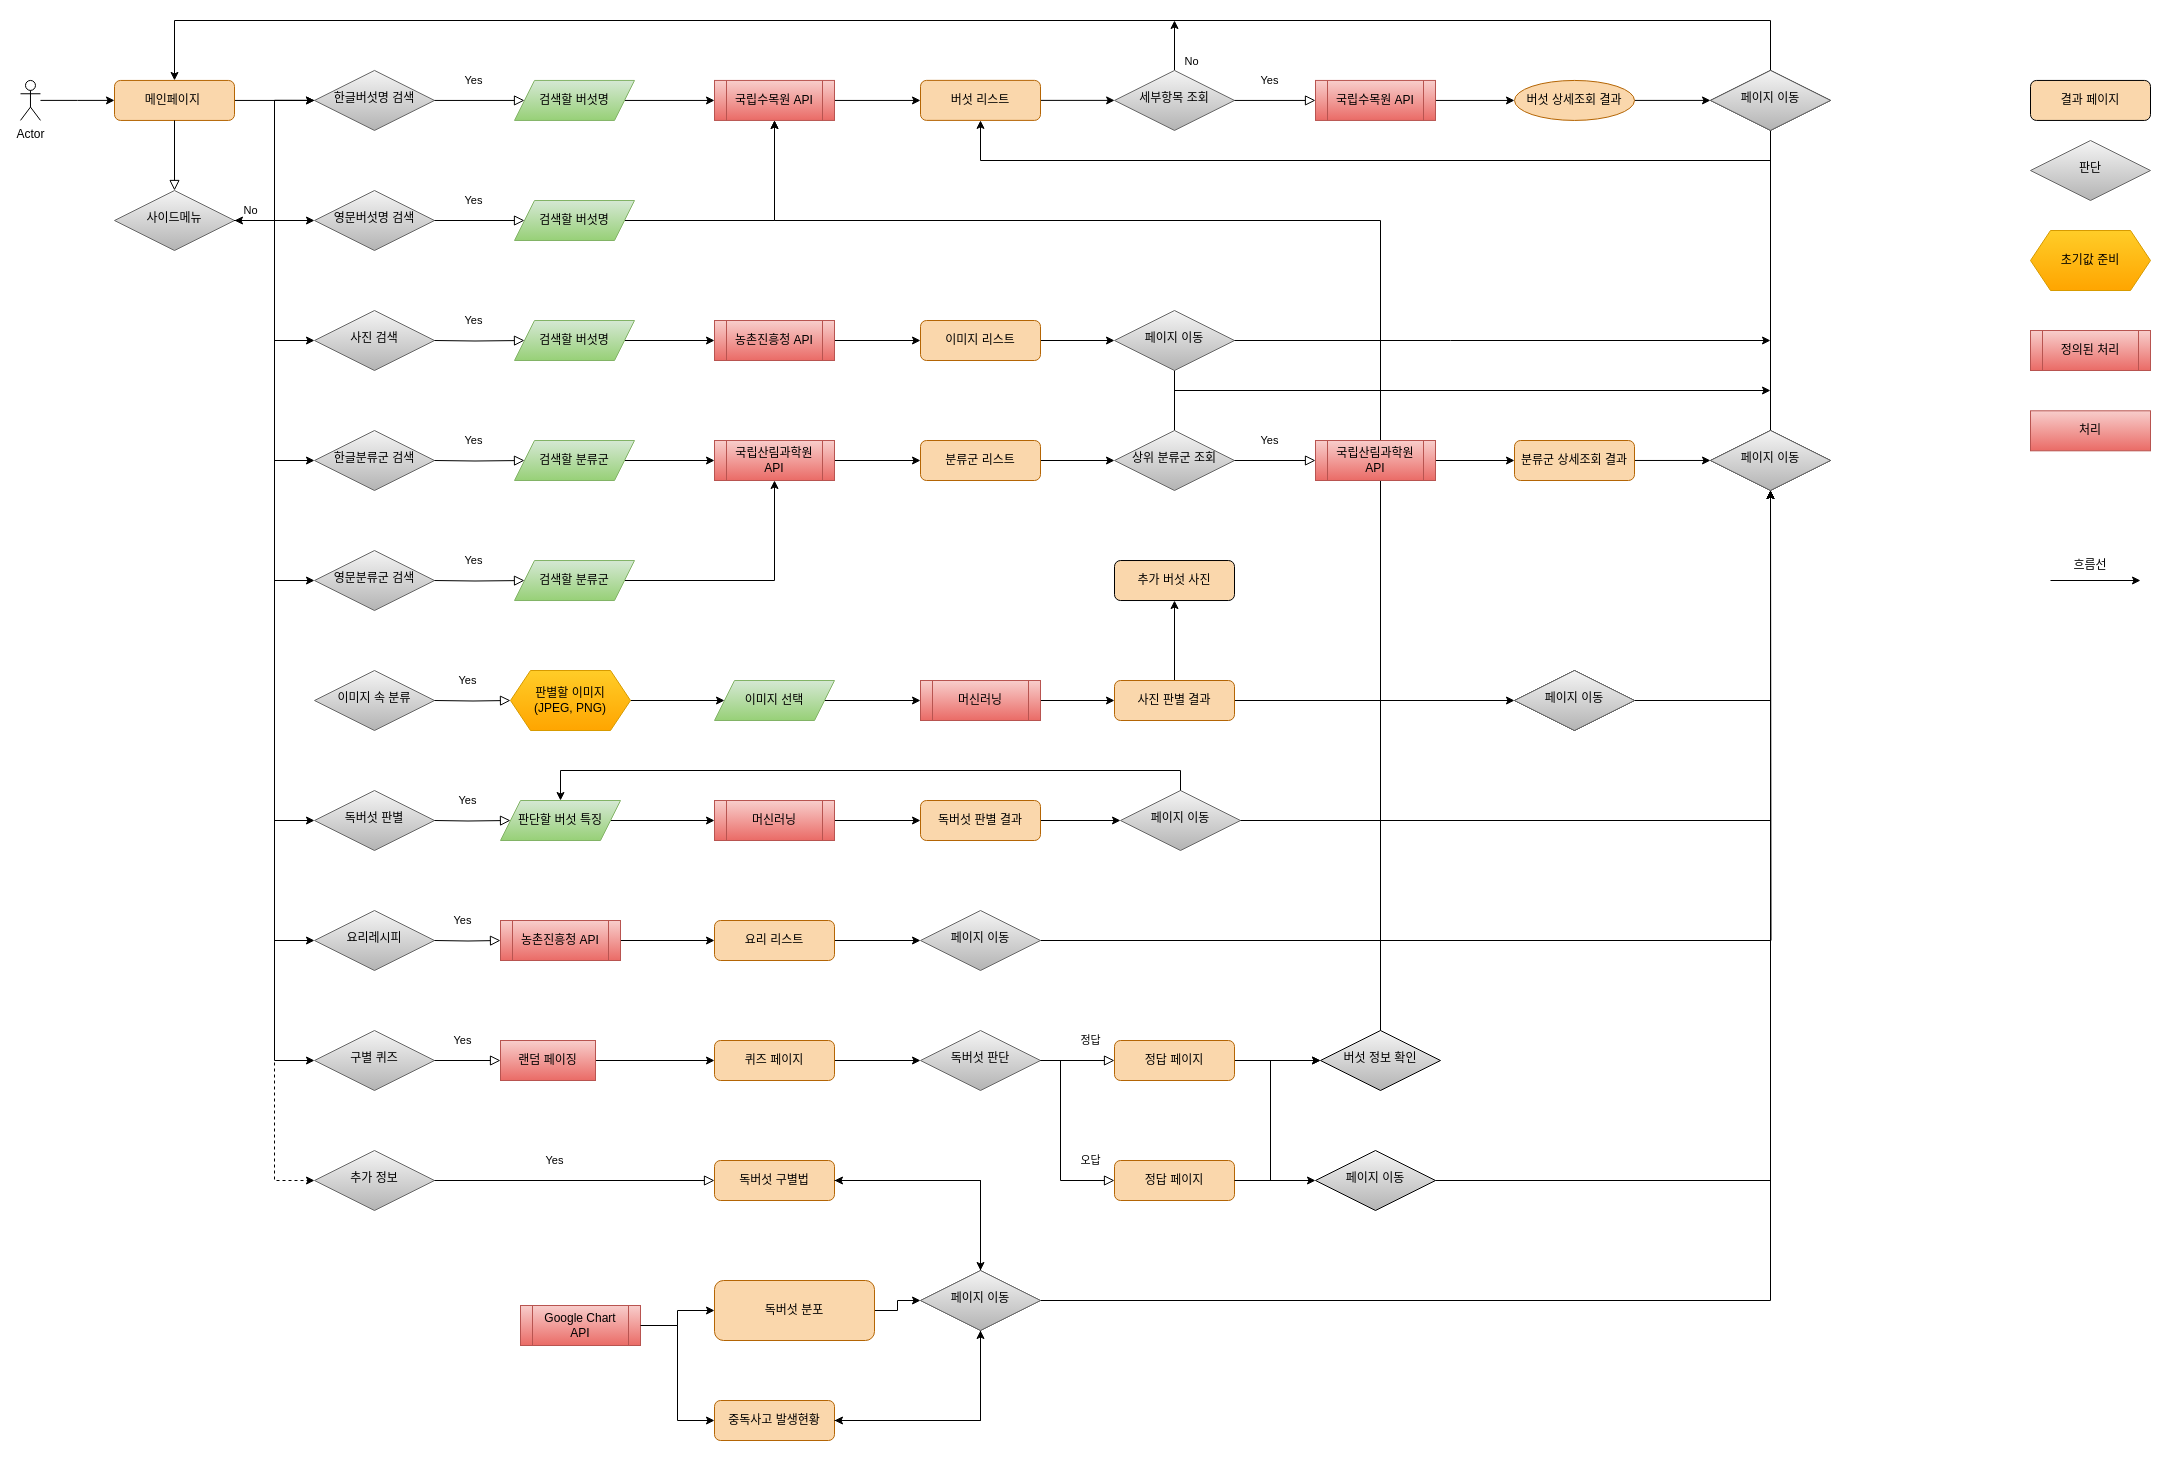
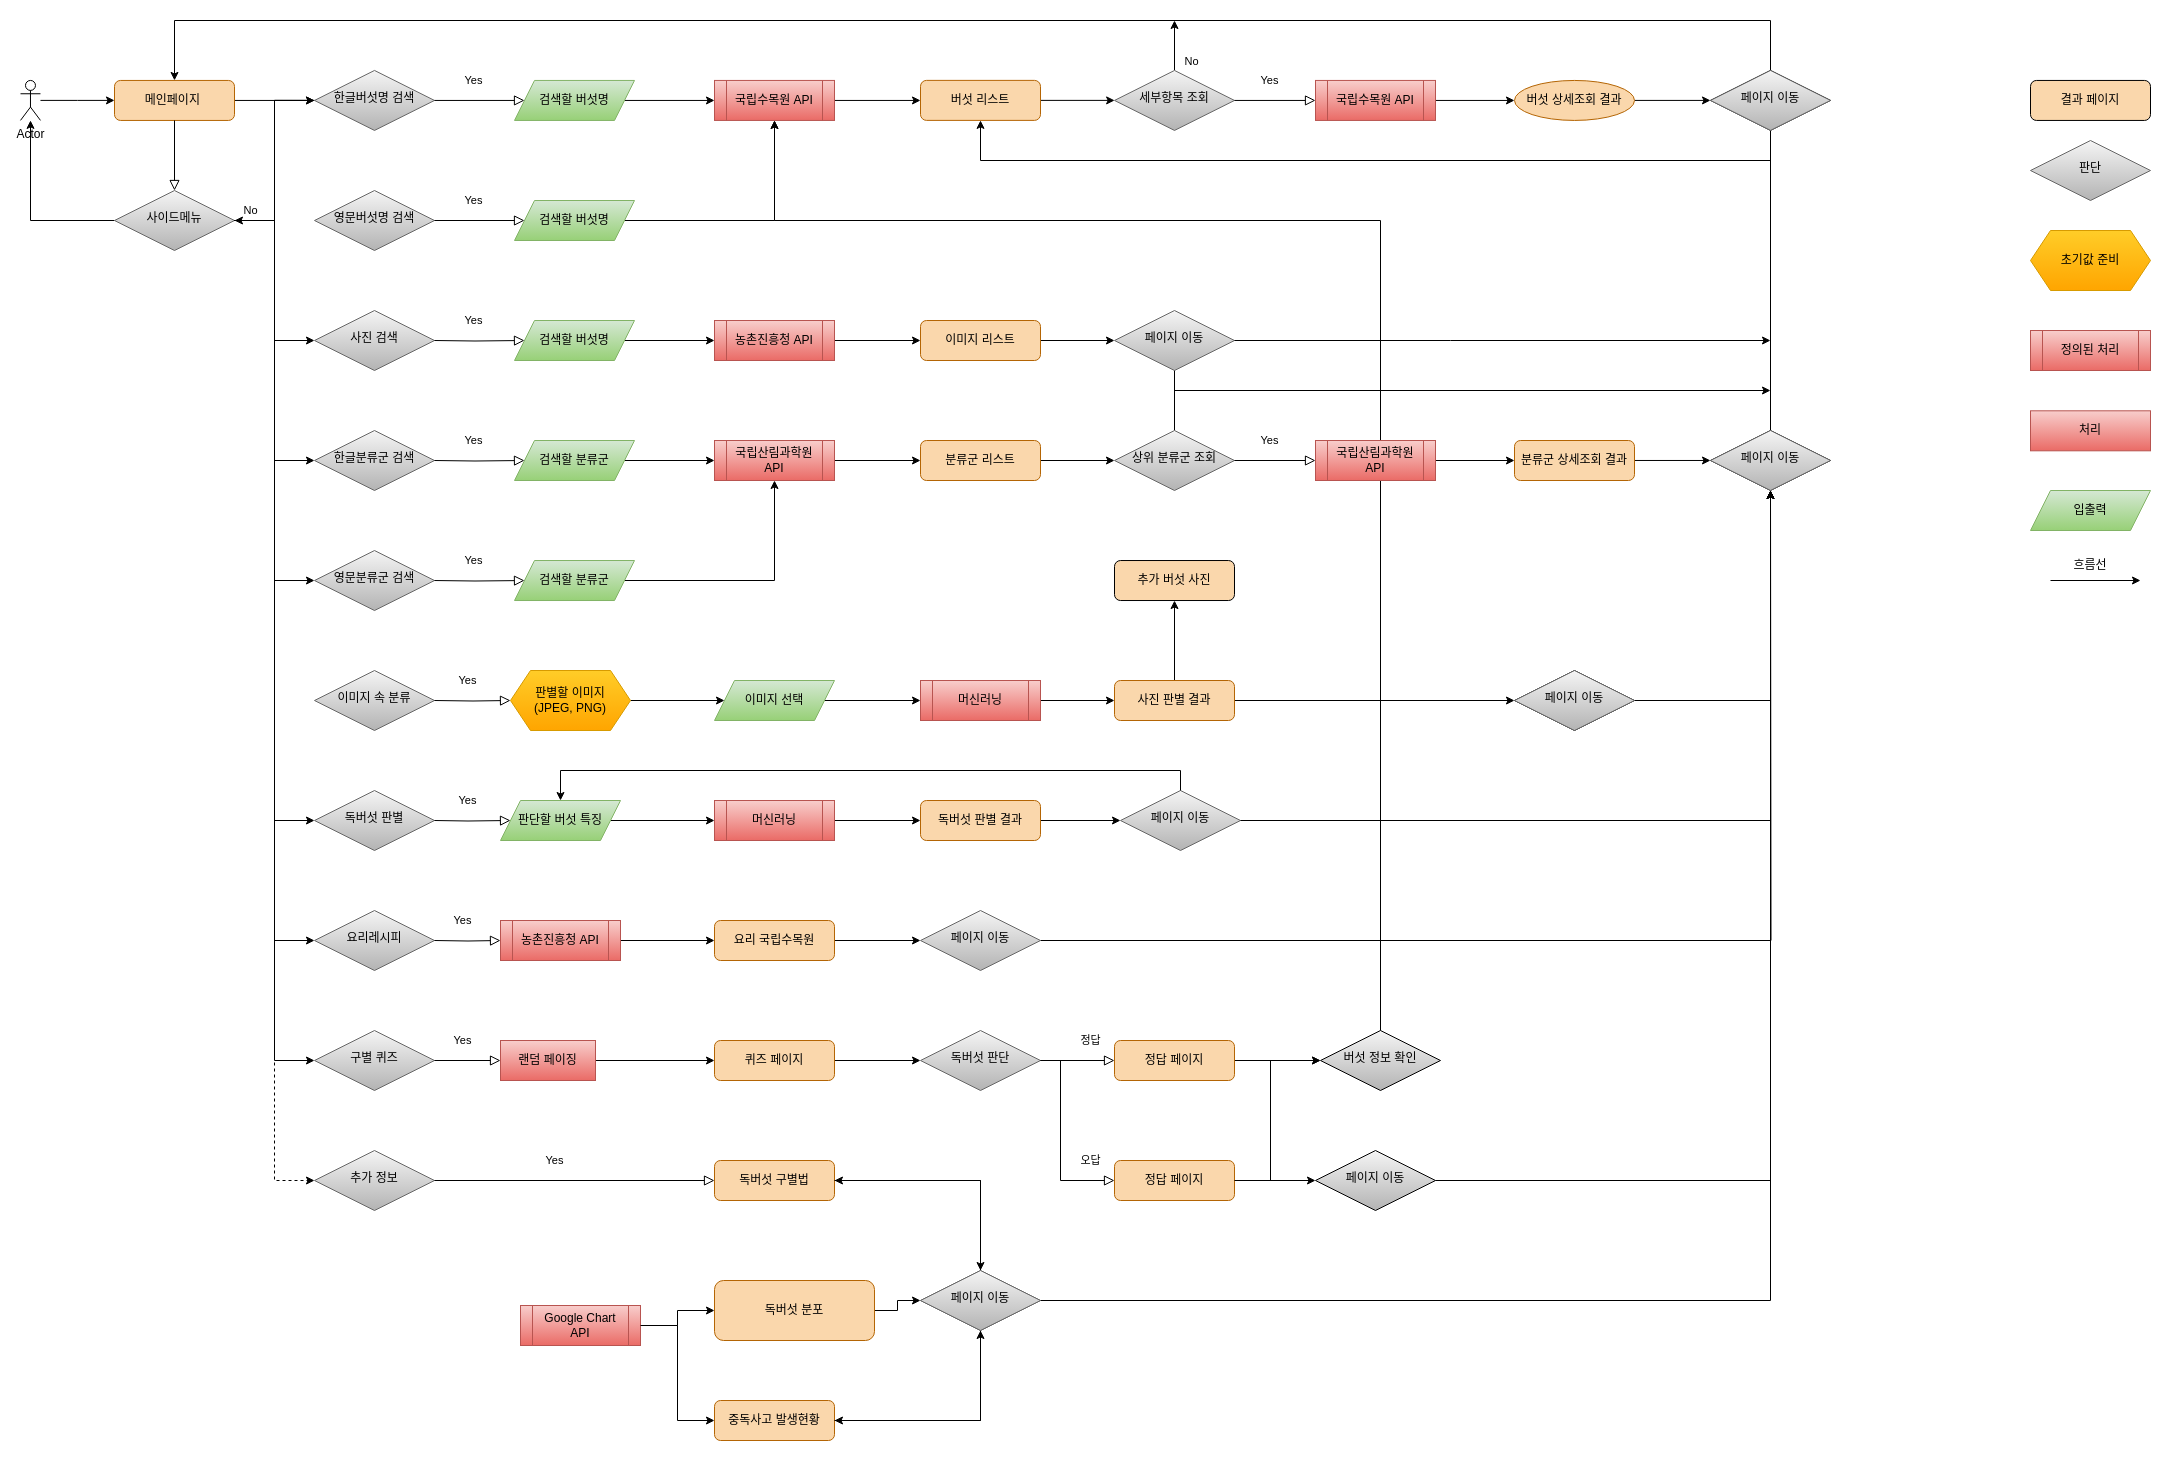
(292, 221) -> (31, 216)
none -> (2091, 511)
(775, 941) -> (775, 941)
